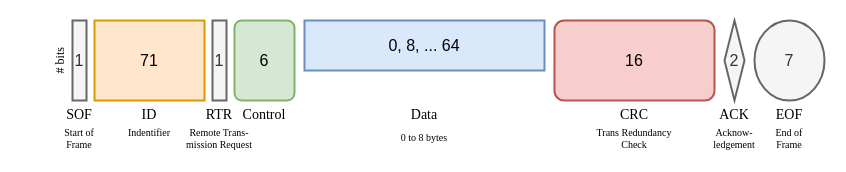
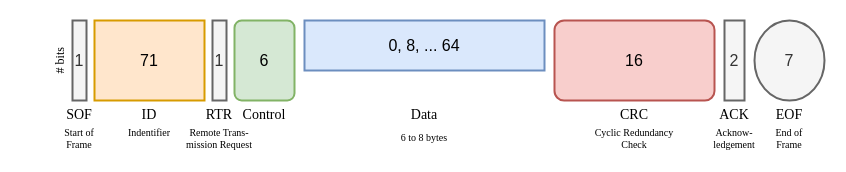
(735, 61) -> (735, 61)
(425, 139) -> (425, 139)
(635, 140) -> (635, 140)
